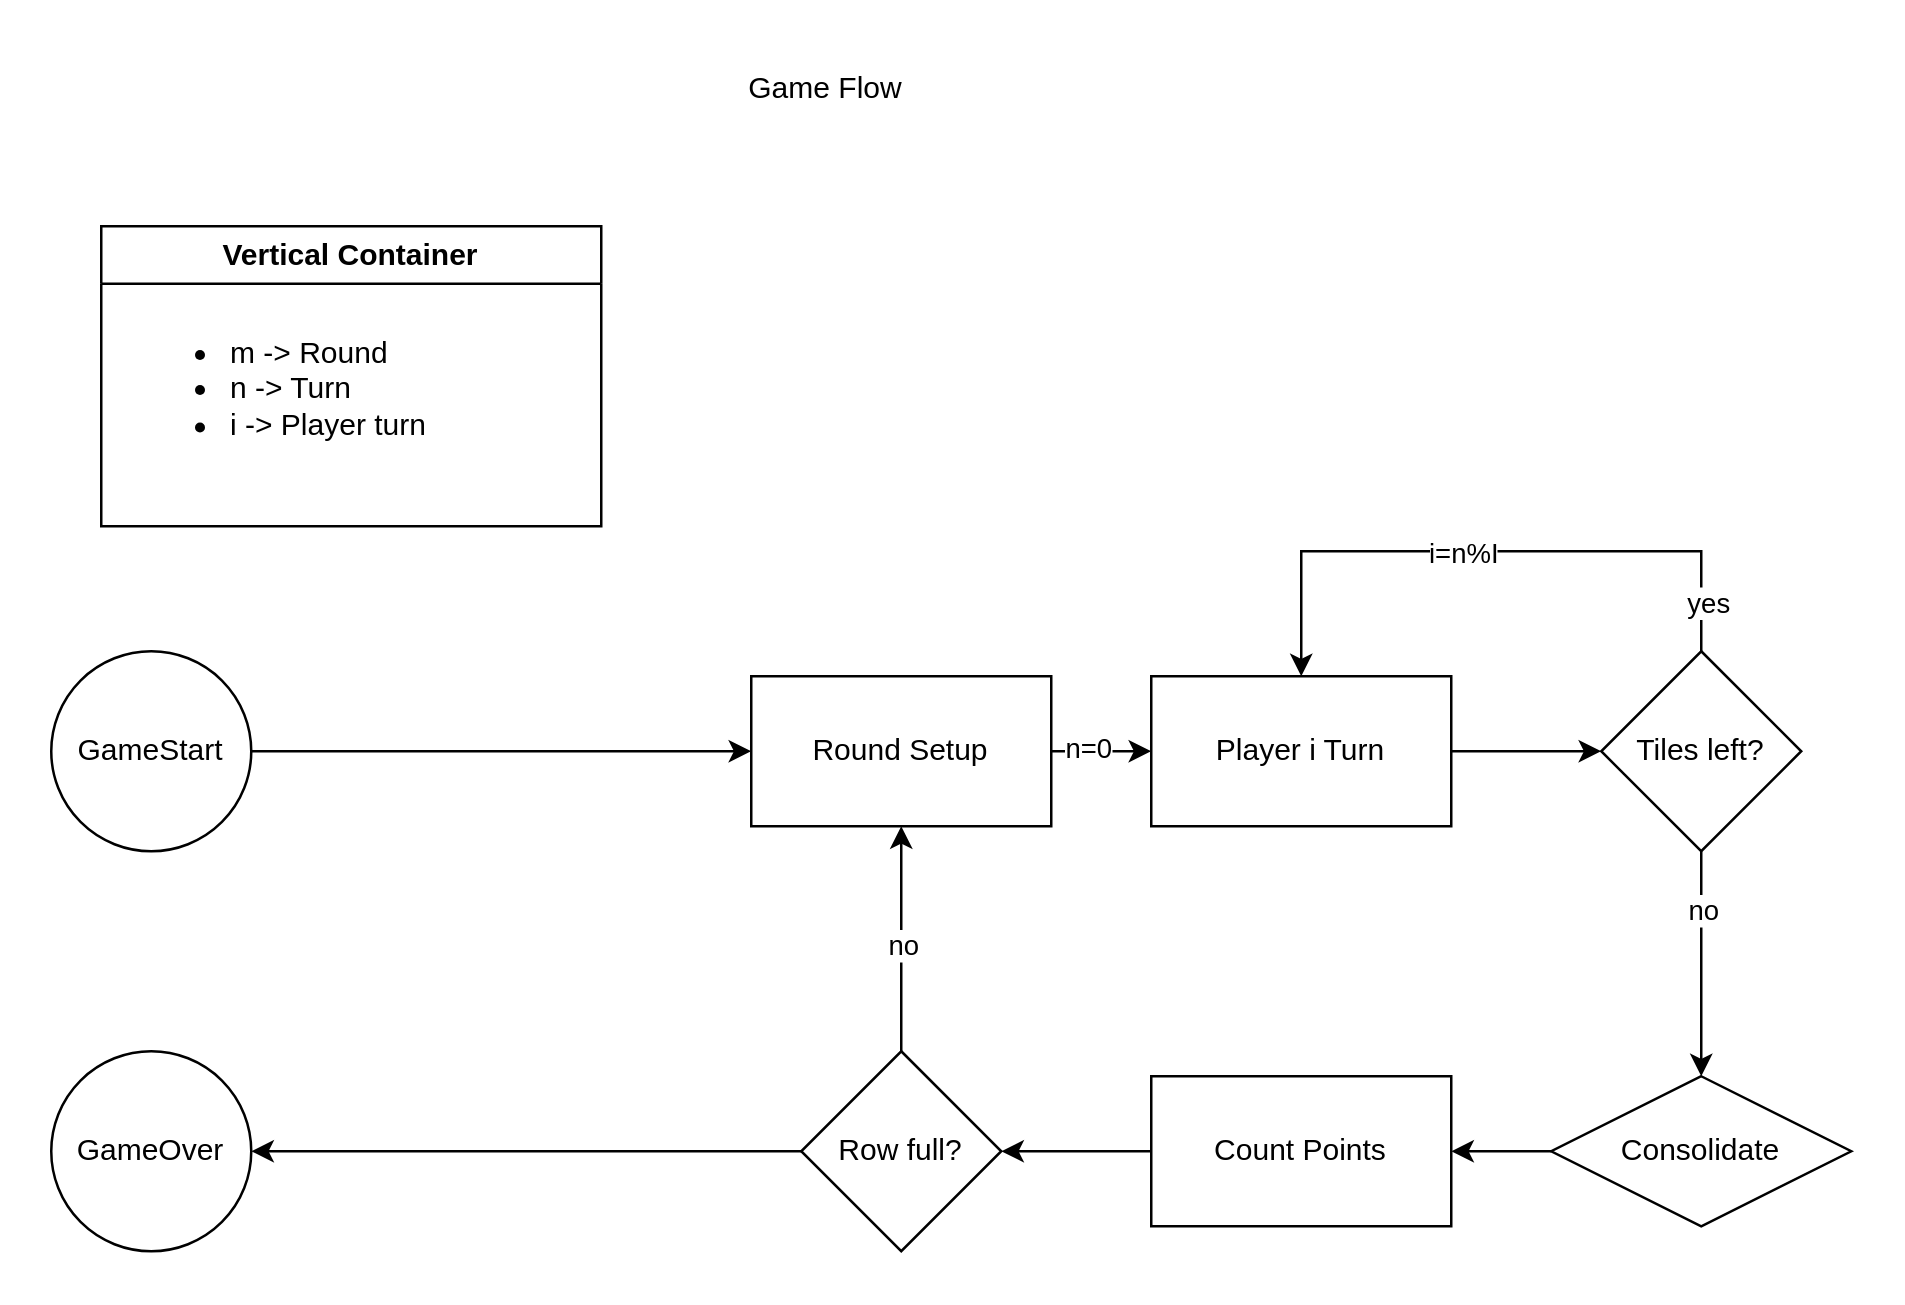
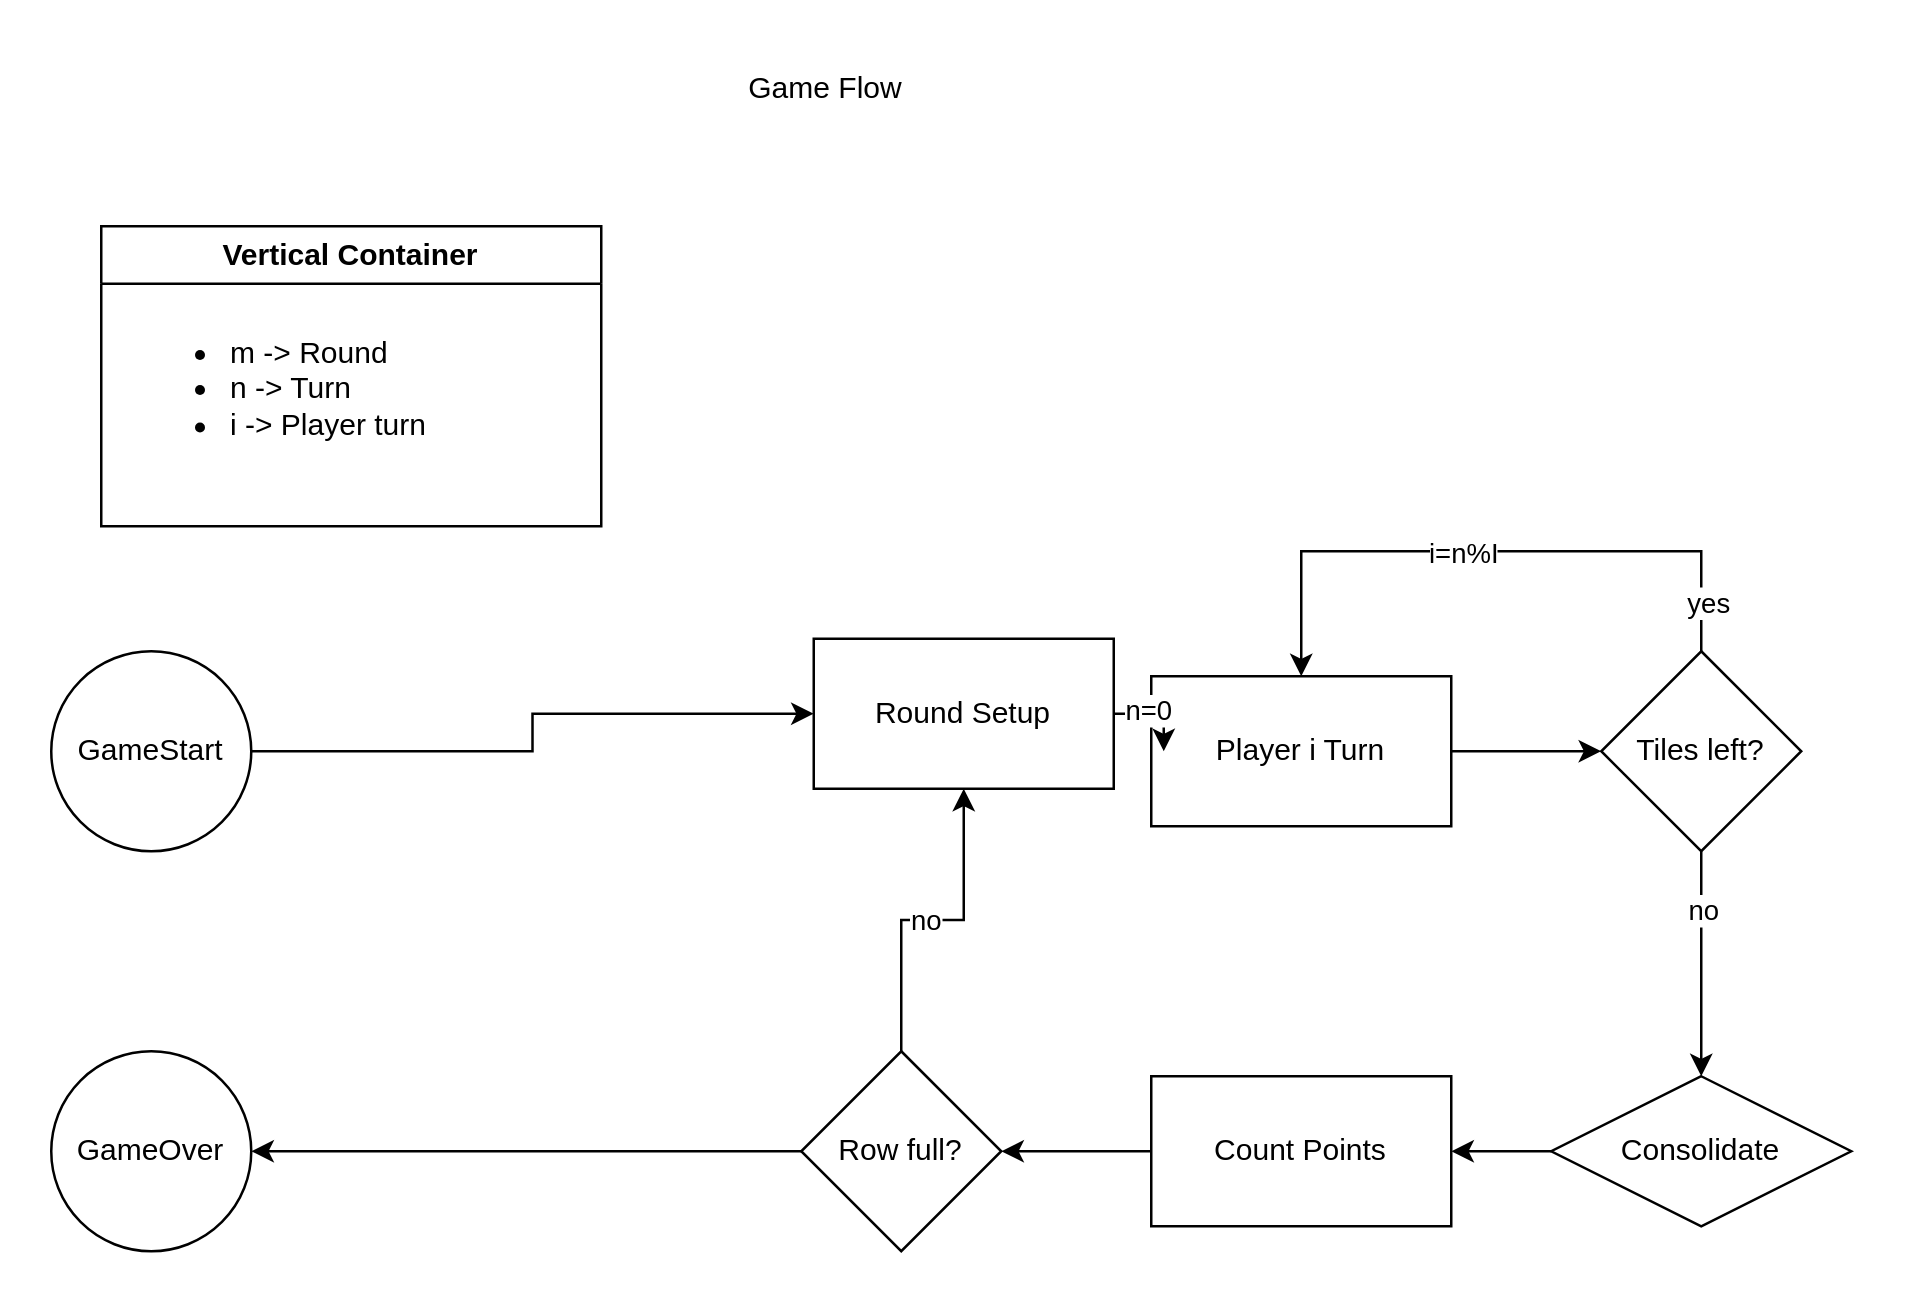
(901, 751) -> (964, 714)
